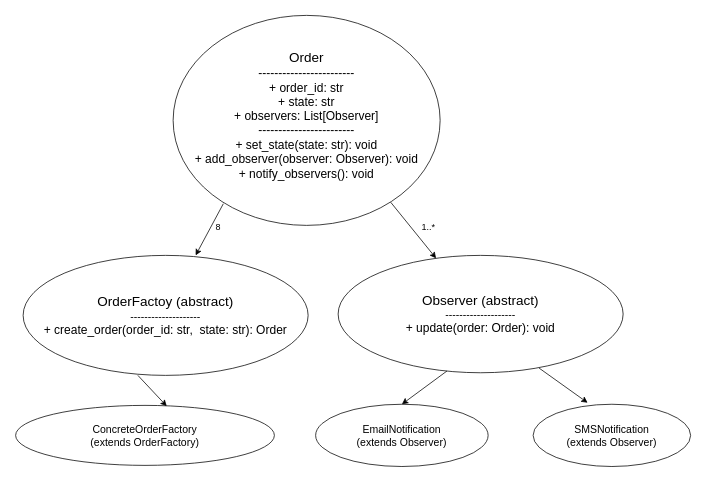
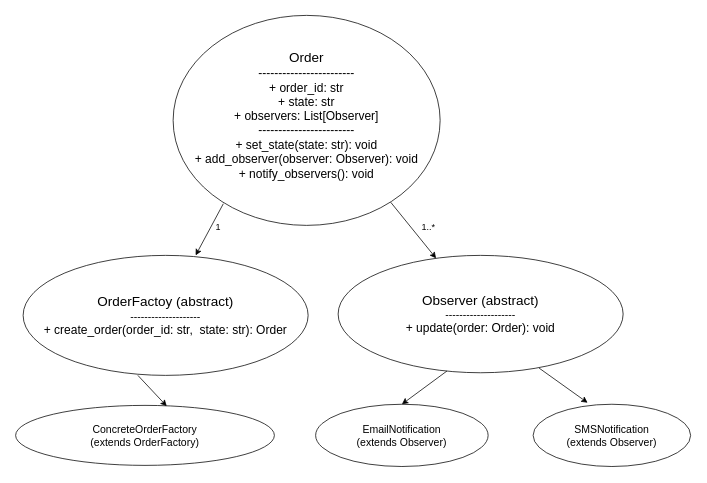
(218, 228) -> (218, 228)
